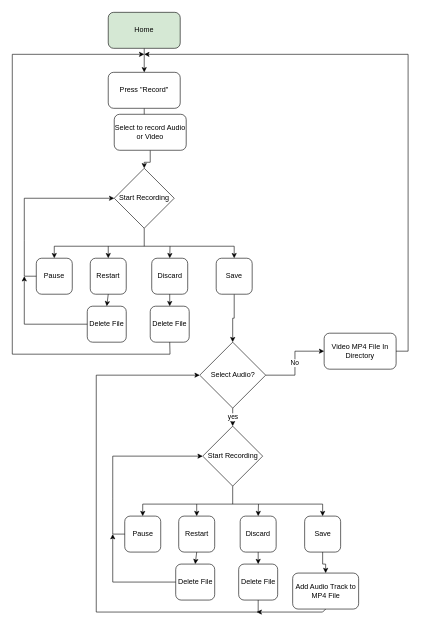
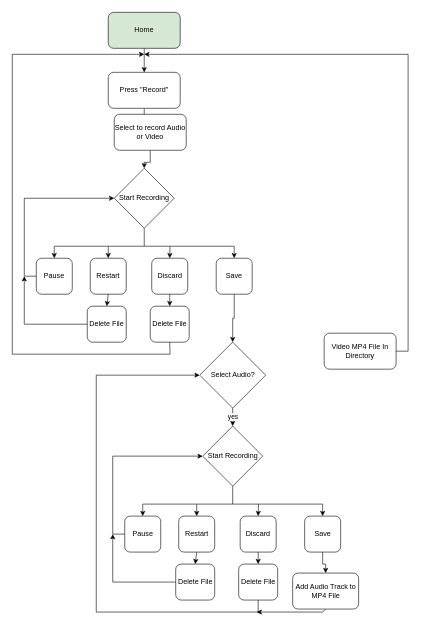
(295, 358) -> none
